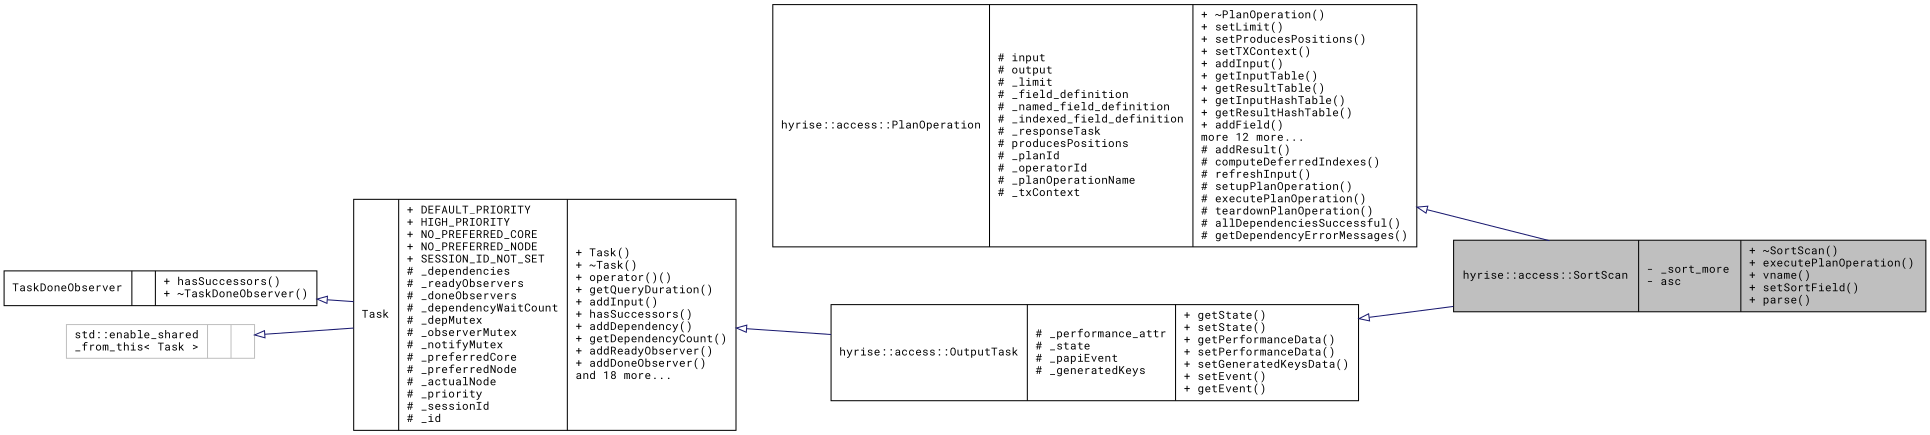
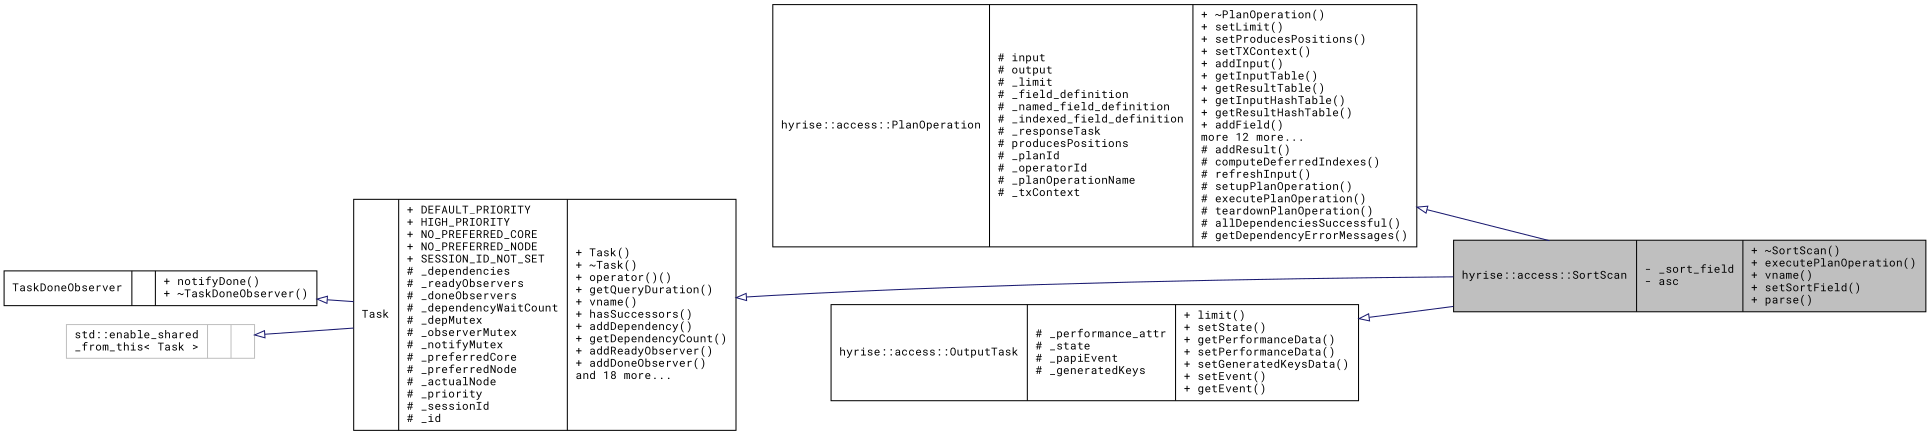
(1689, 269) -> (1690, 269)
(222, 282) -> (212, 282)
(617, 302) -> (607, 302)
(1226, 315) -> (1215, 315)
(789, 332) -> (1100, 283)
